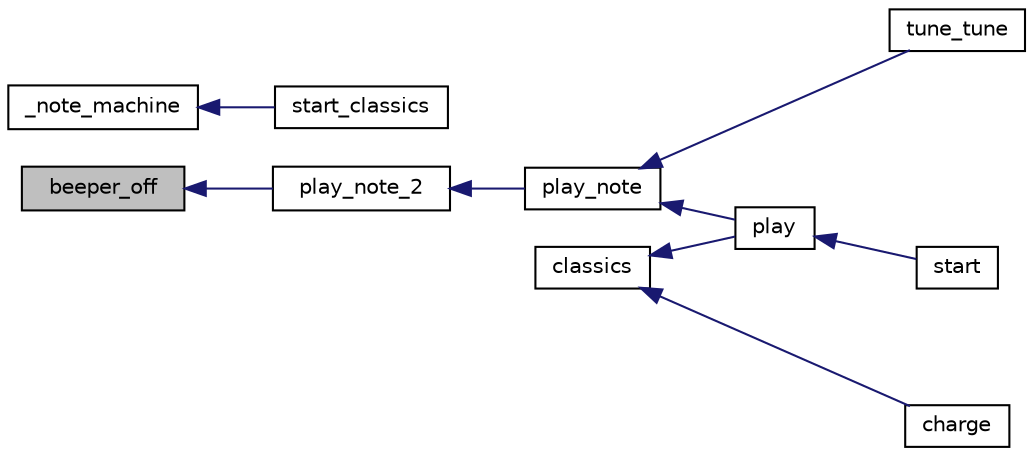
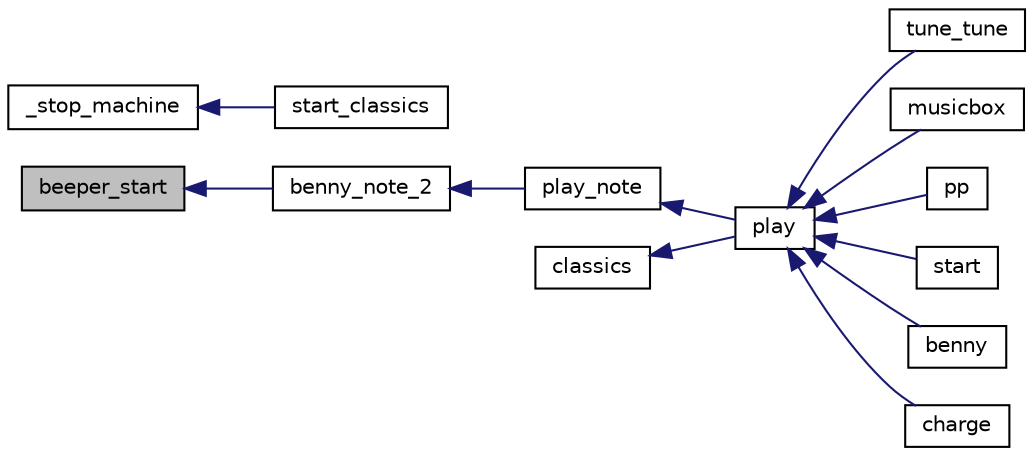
(785, 105) -> (850, 113)
(103, 107) -> (103, 107)
none -> (957, 109)
(103, 189) -> (103, 189)
(361, 189) -> (361, 189)
none -> (957, 189)
none -> (957, 347)
(785, 351) -> (850, 343)
